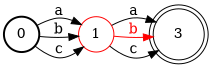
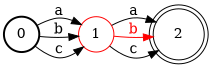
(179, 34) -> (179, 34)
